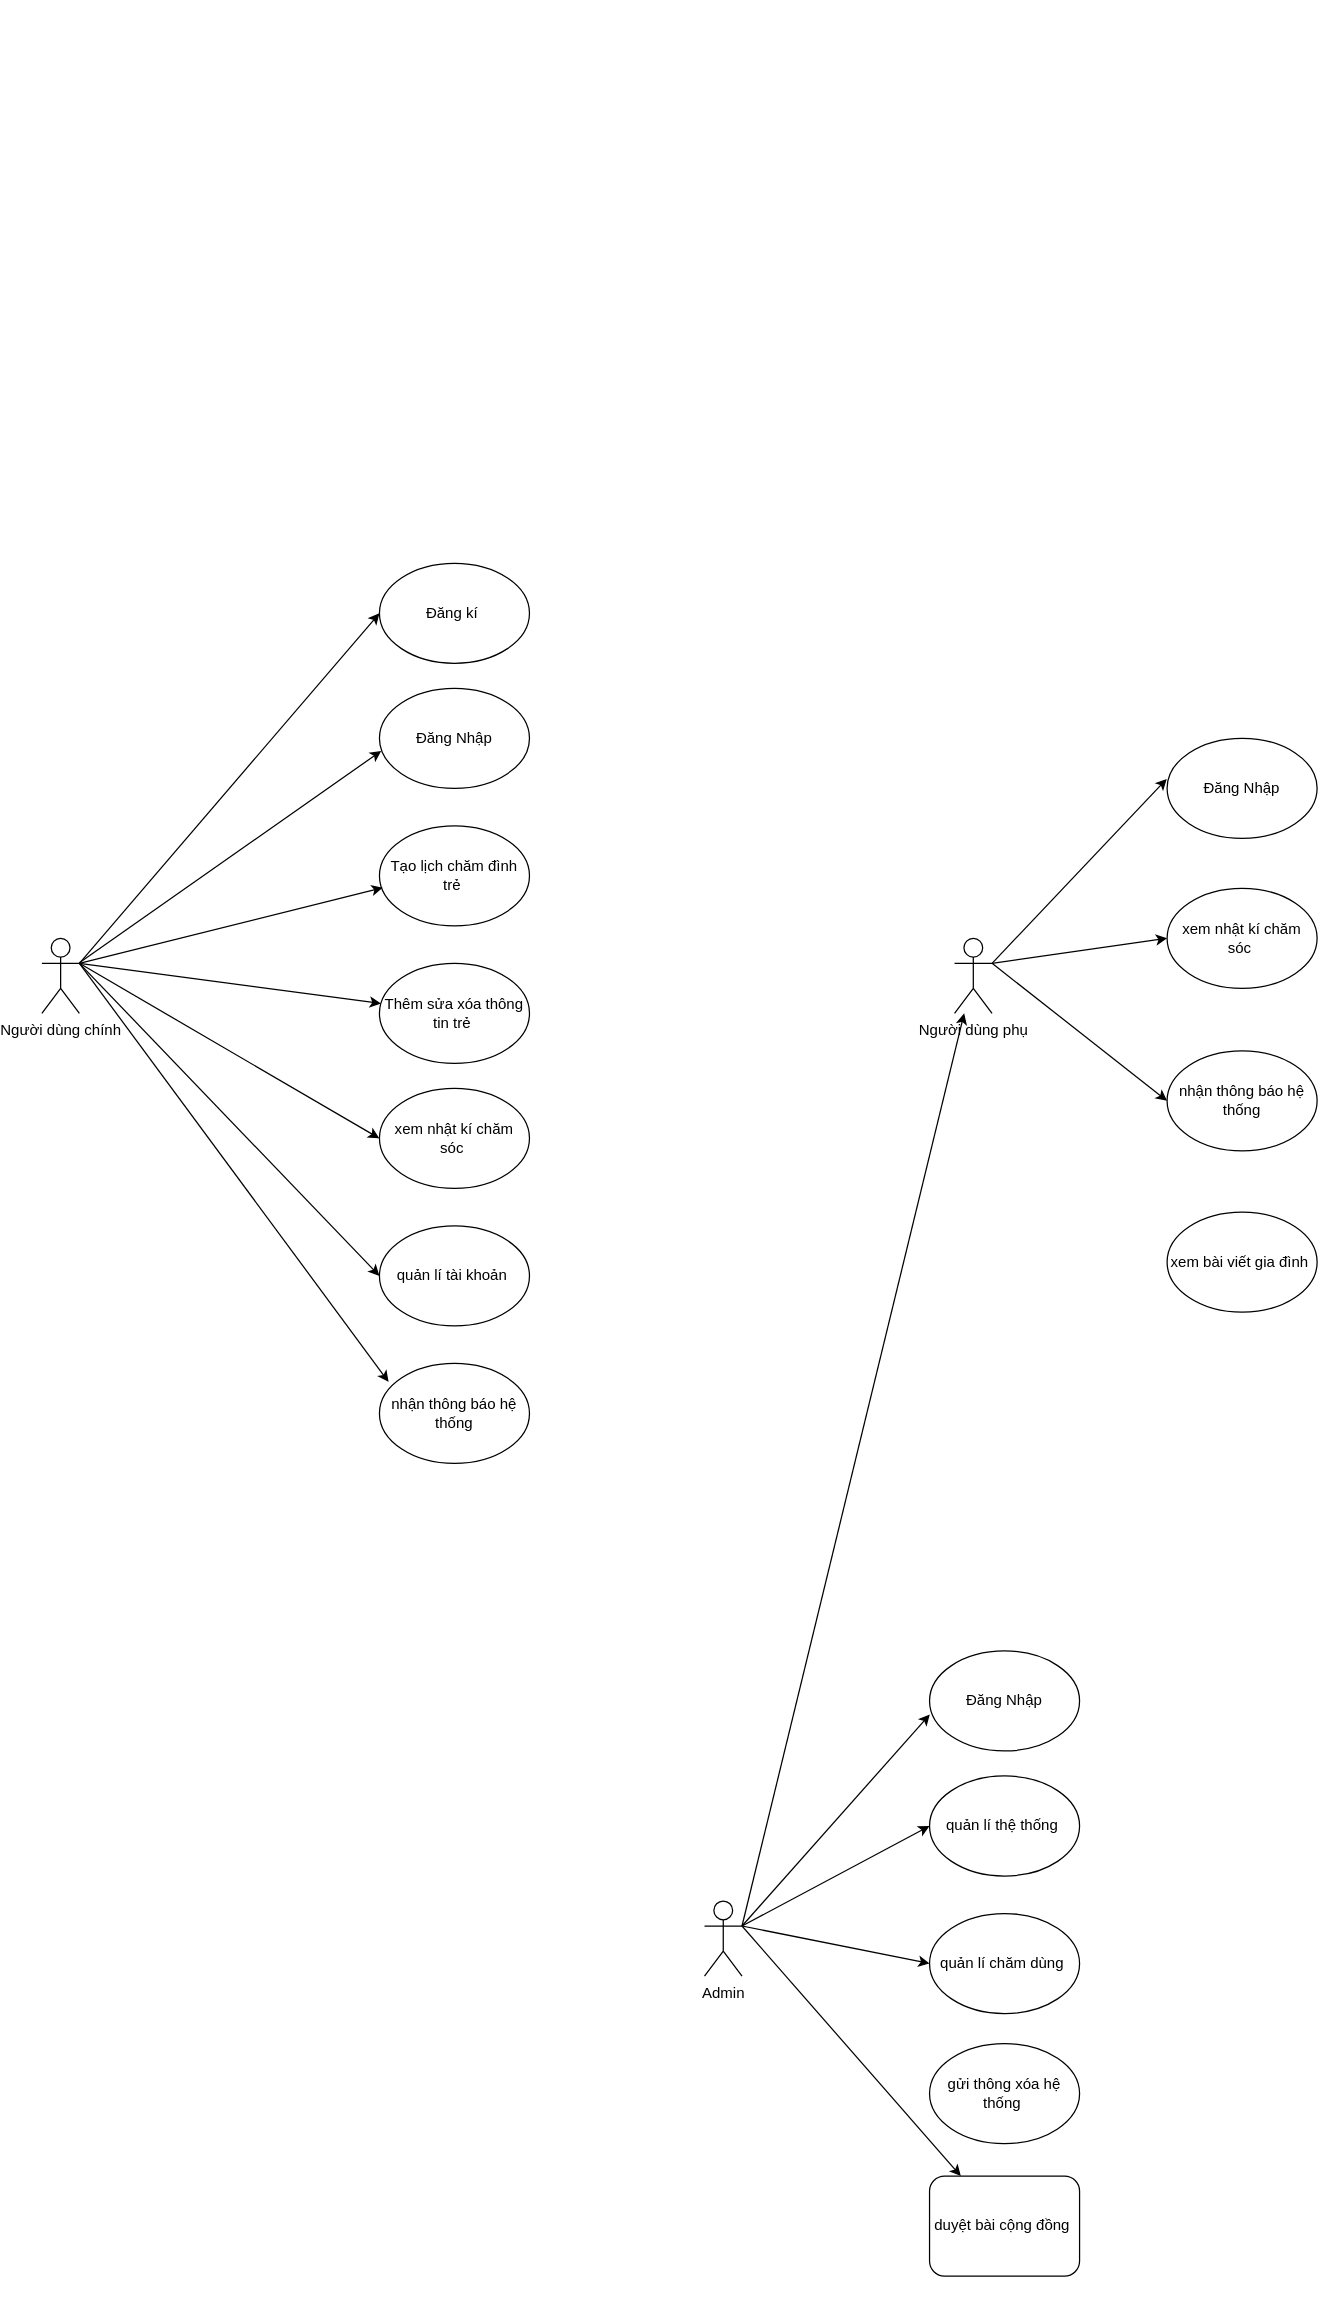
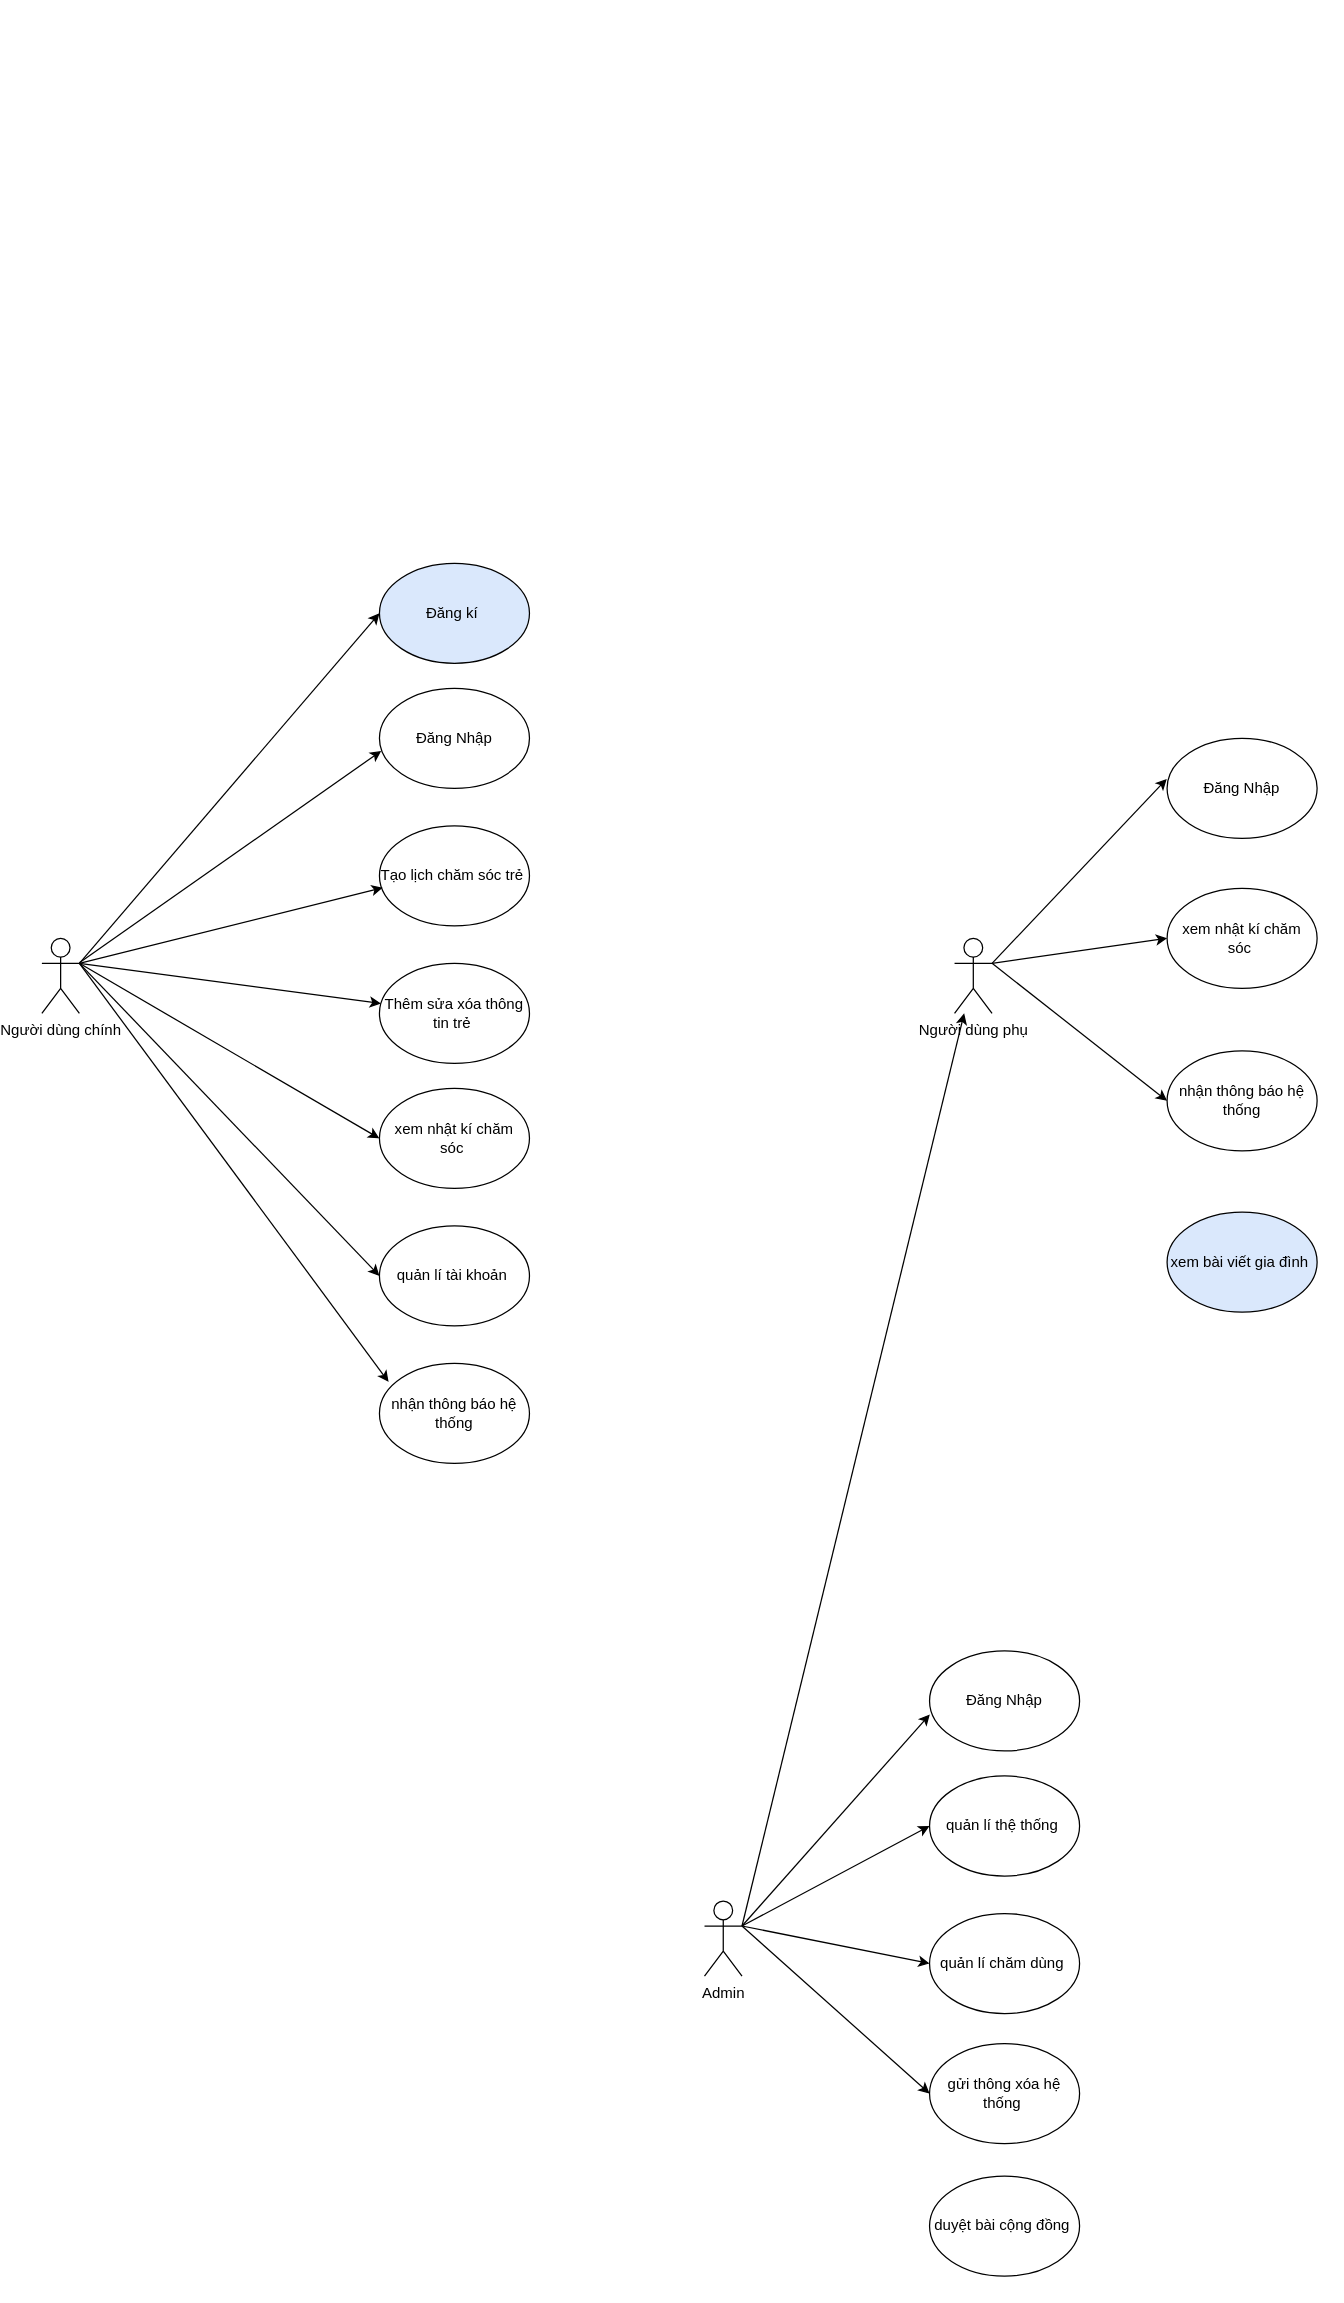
(454, 613) -> (454, 613)
(454, 876) -> (454, 876)
(1242, 1262) -> (1242, 1262)
(849, 2048) -> (834, 2008)
(1004, 2226) -> (1004, 2226)
